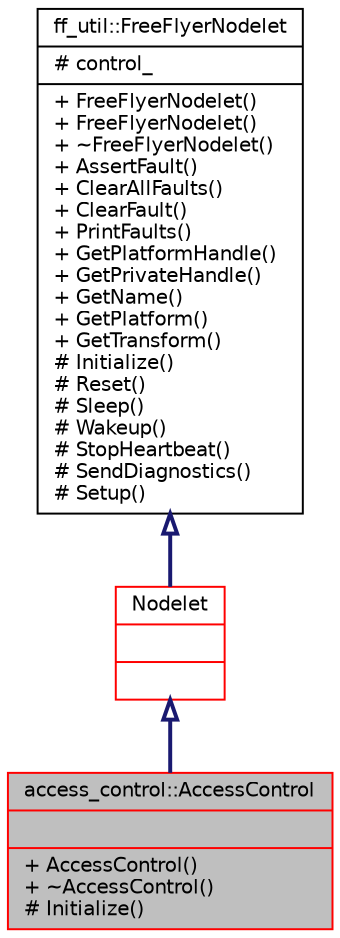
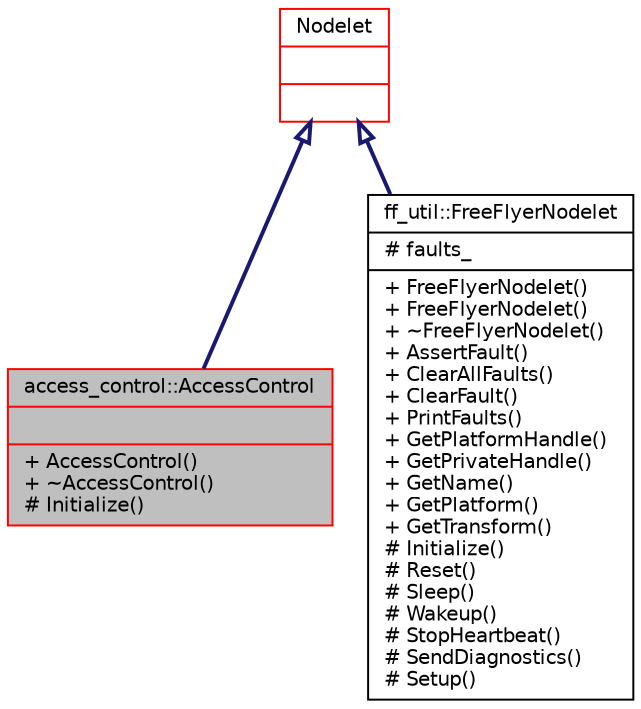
(104, 64) -> (428, 250)
(170, 560) -> (378, 167)
